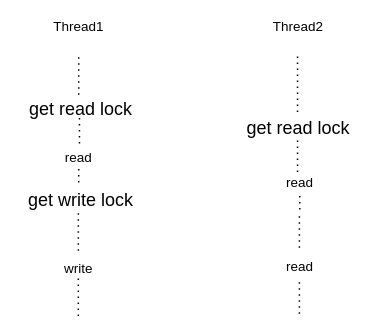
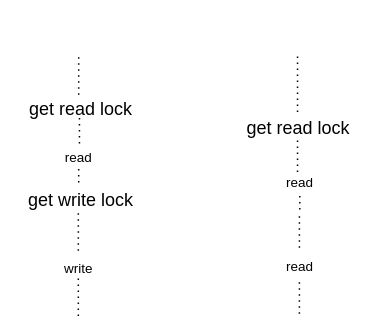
(78, 27) -> none
(298, 27) -> none
